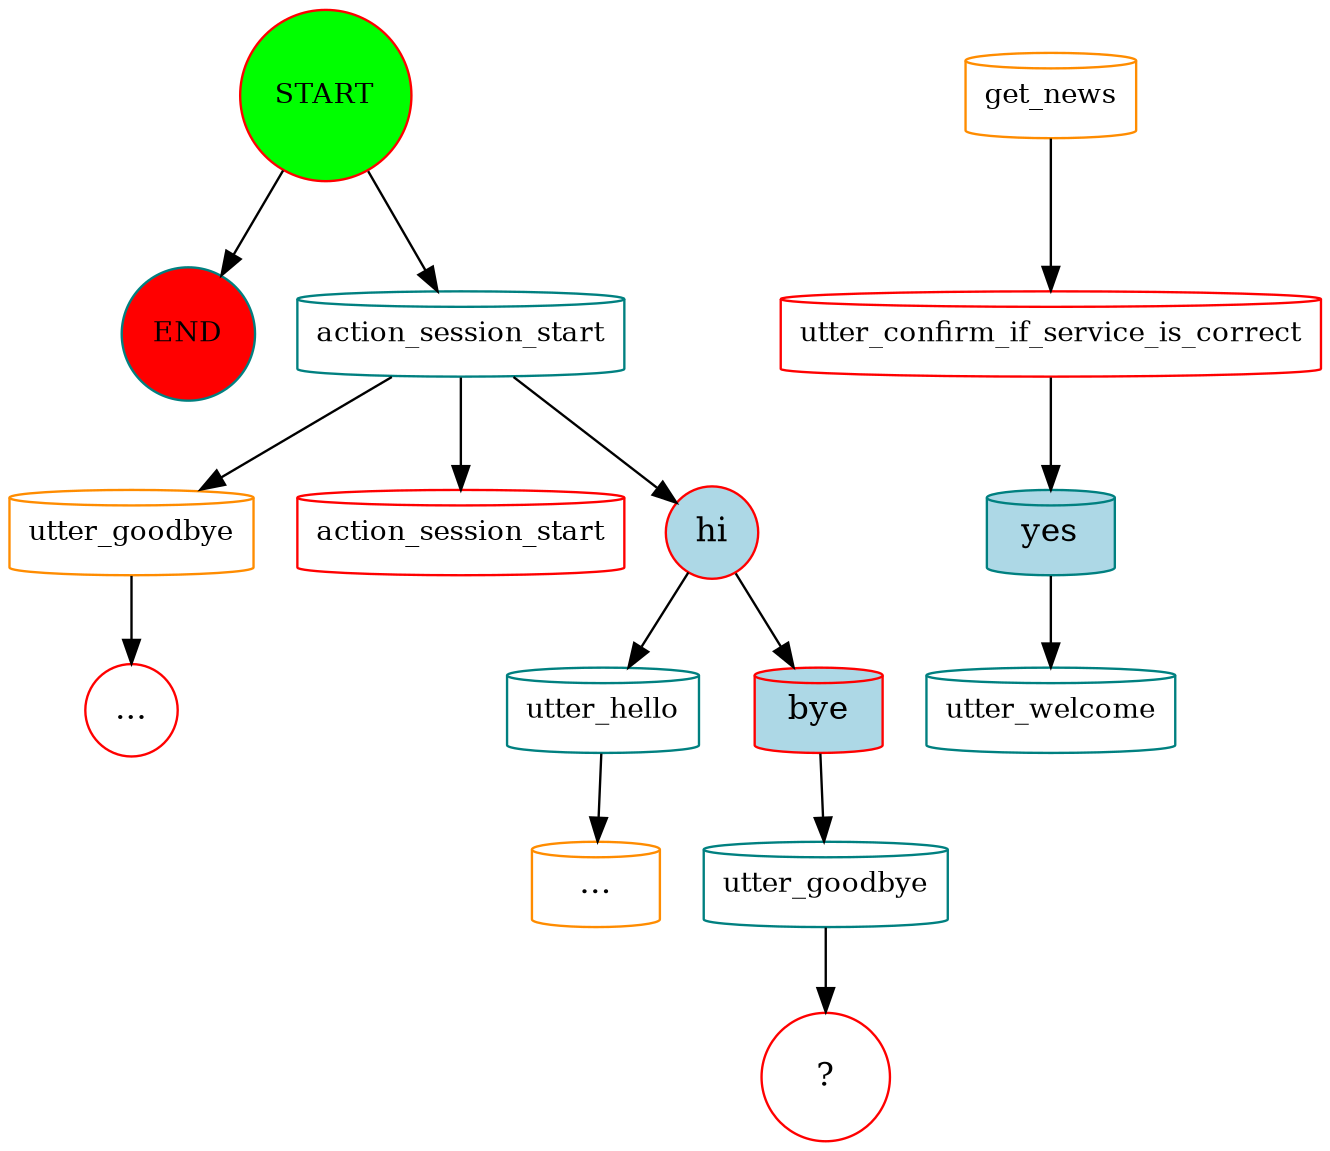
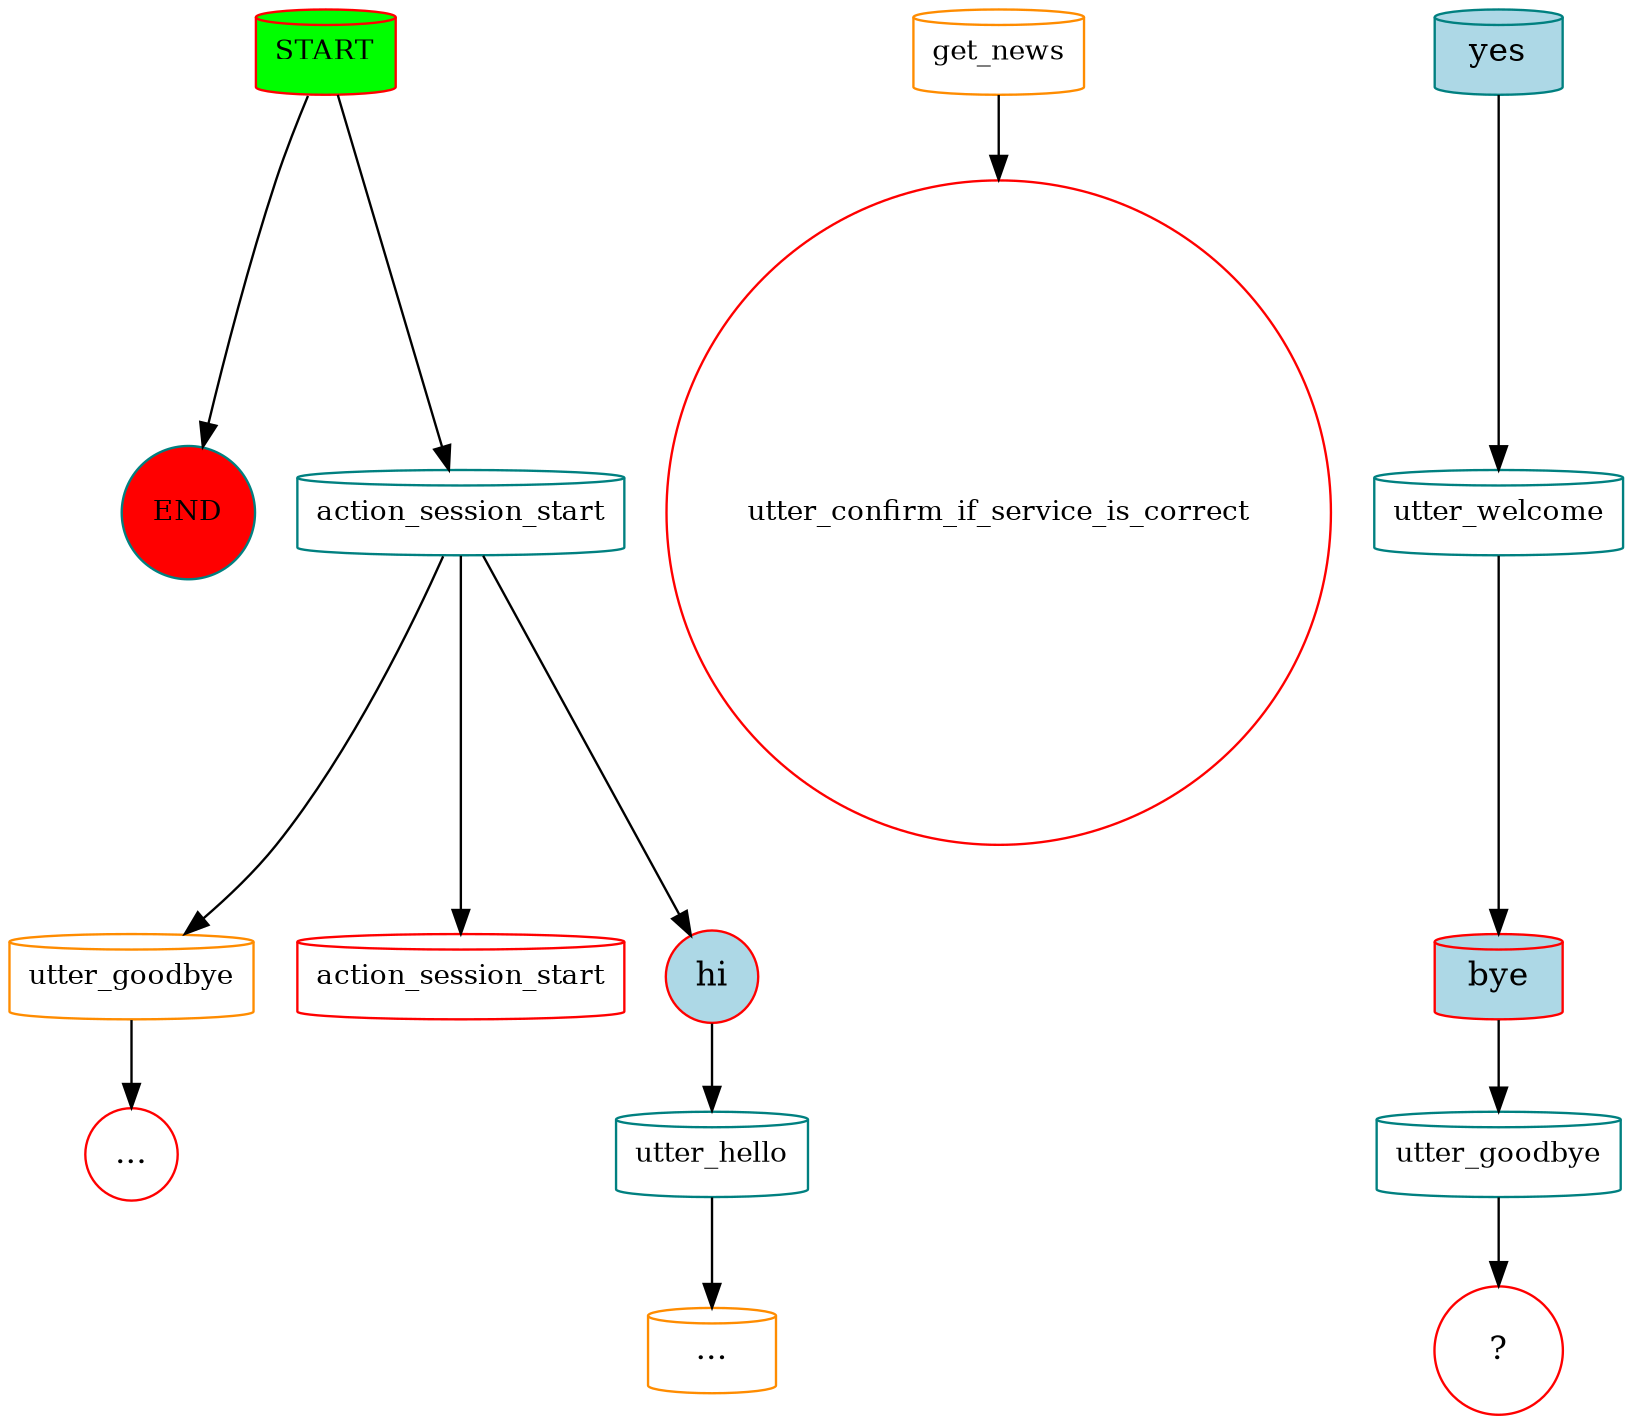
(326, 96) -> (326, 52)
(1051, 334) -> (999, 513)
(1051, 422) -> none
(758, 610) -> (1499, 733)
